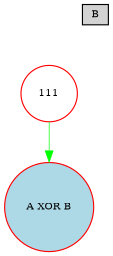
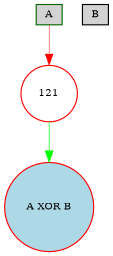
none -> (49, 15)
(49, 94) -> (49, 94)
